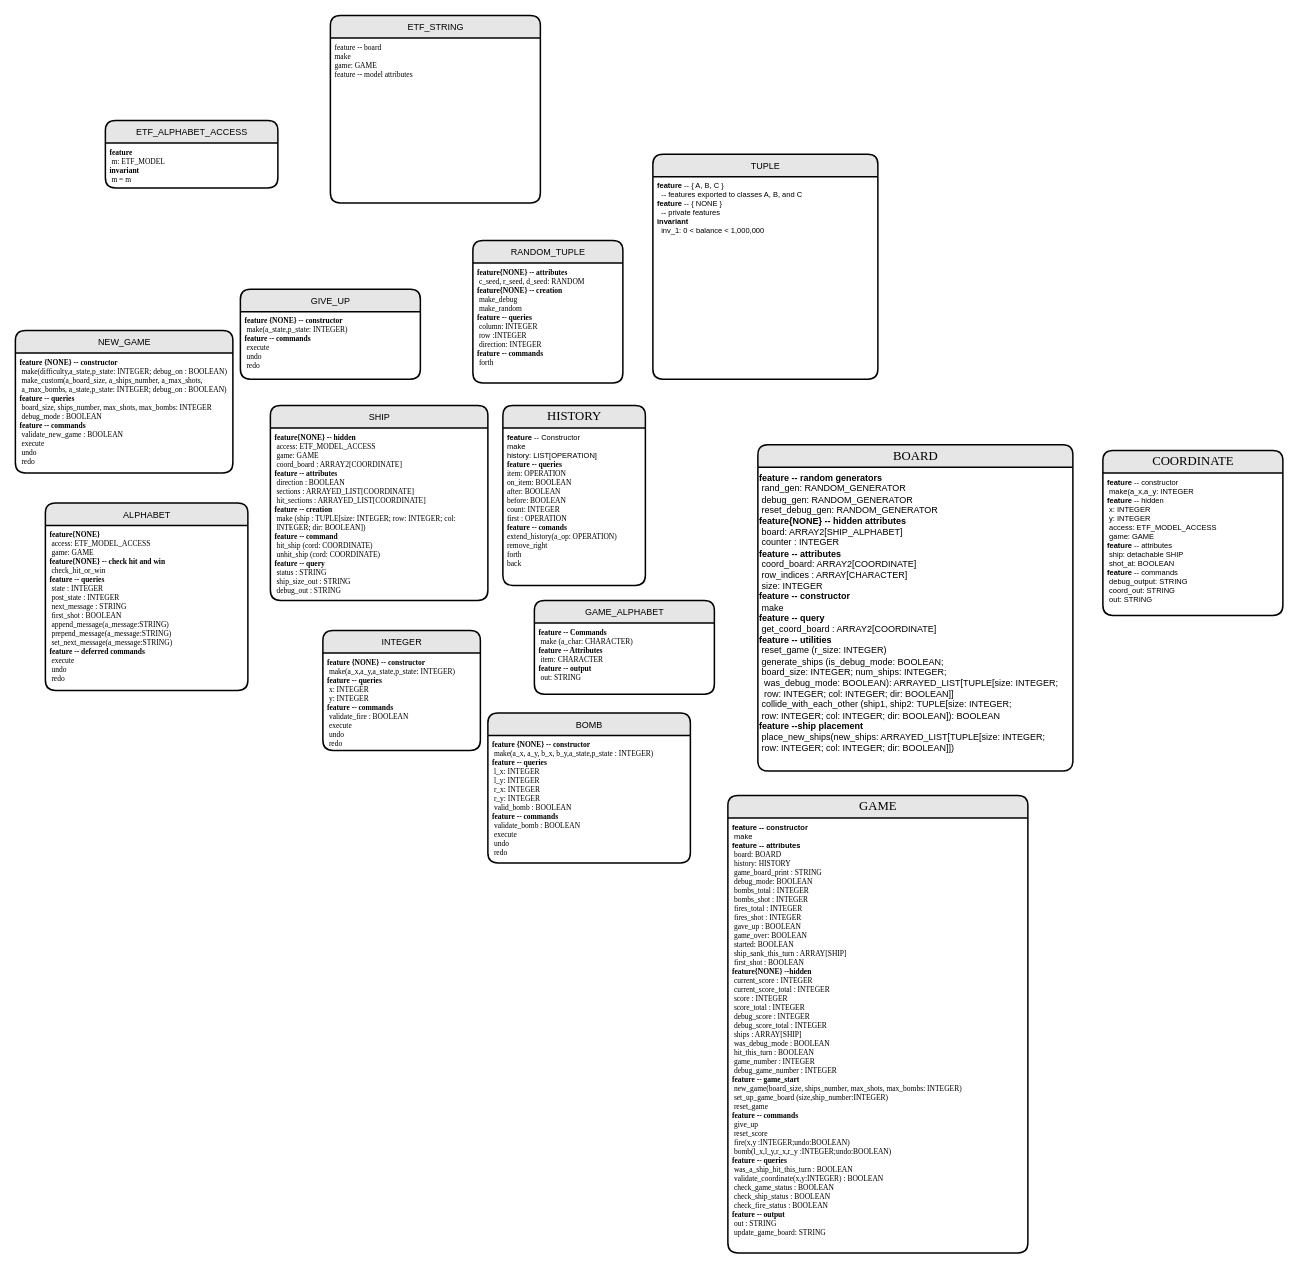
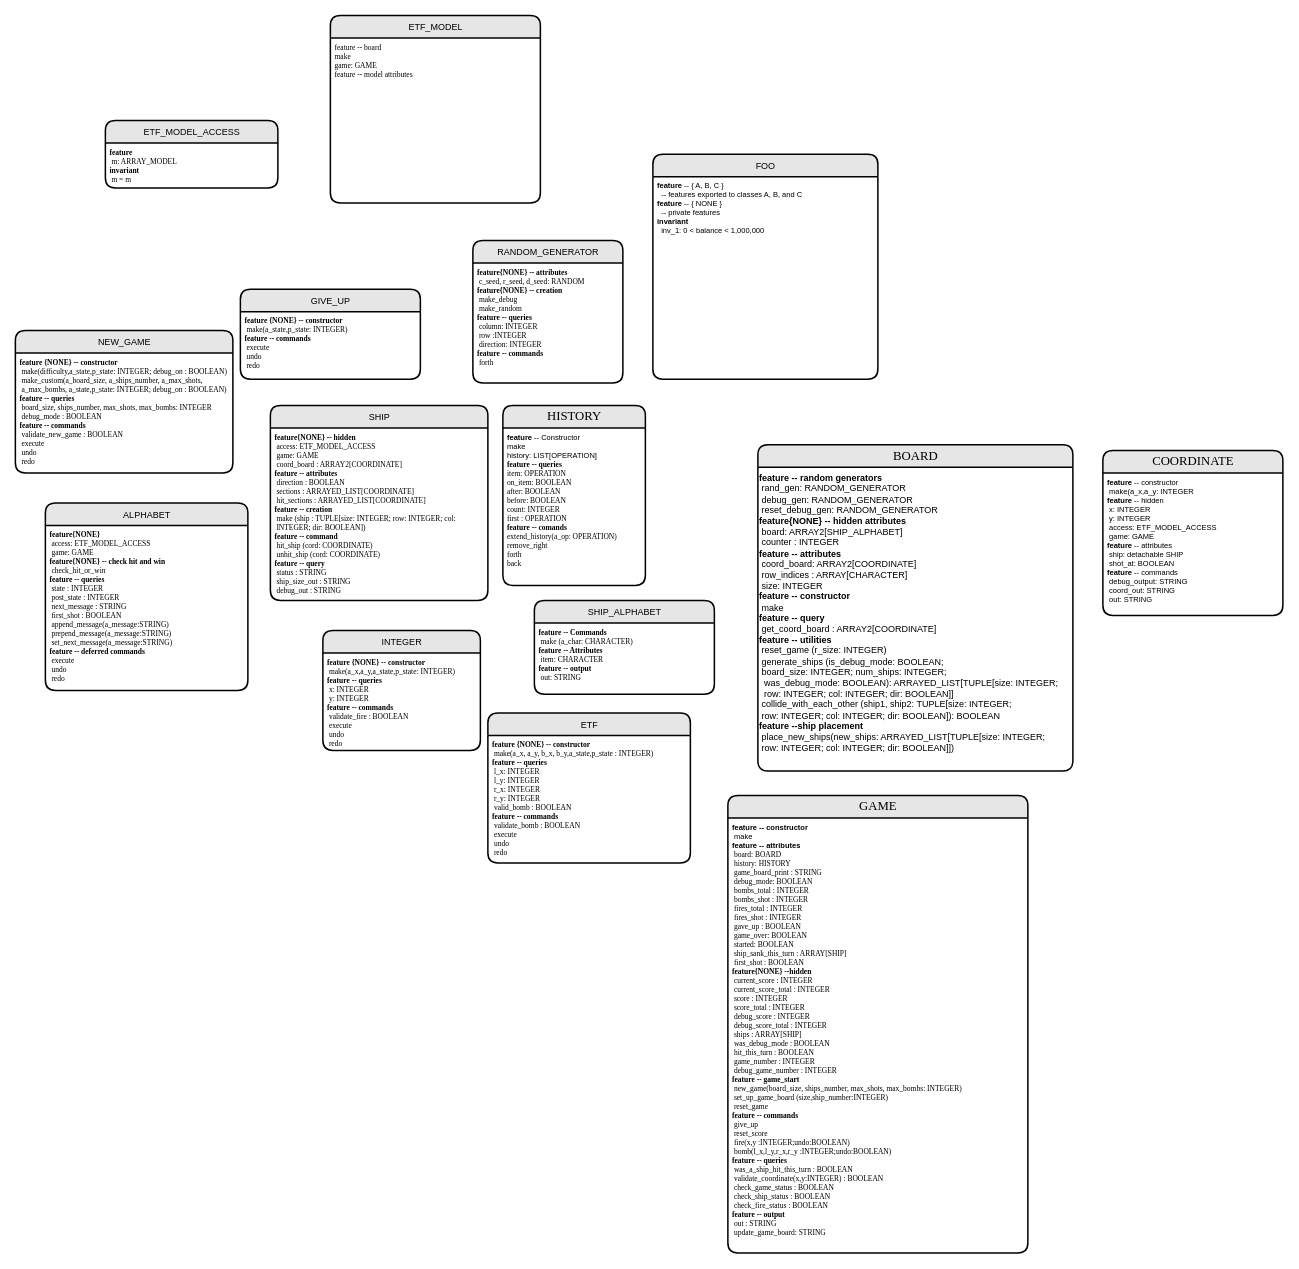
(436, 27) -> (436, 27)
(192, 132) -> (192, 132)
(766, 165) -> (766, 165)
(133, 166) -> (137, 166)
(548, 252) -> (548, 252)
(625, 612) -> (625, 612)
(590, 724) -> (590, 724)
